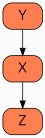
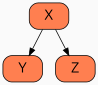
(23, 39) -> (38, 39)
